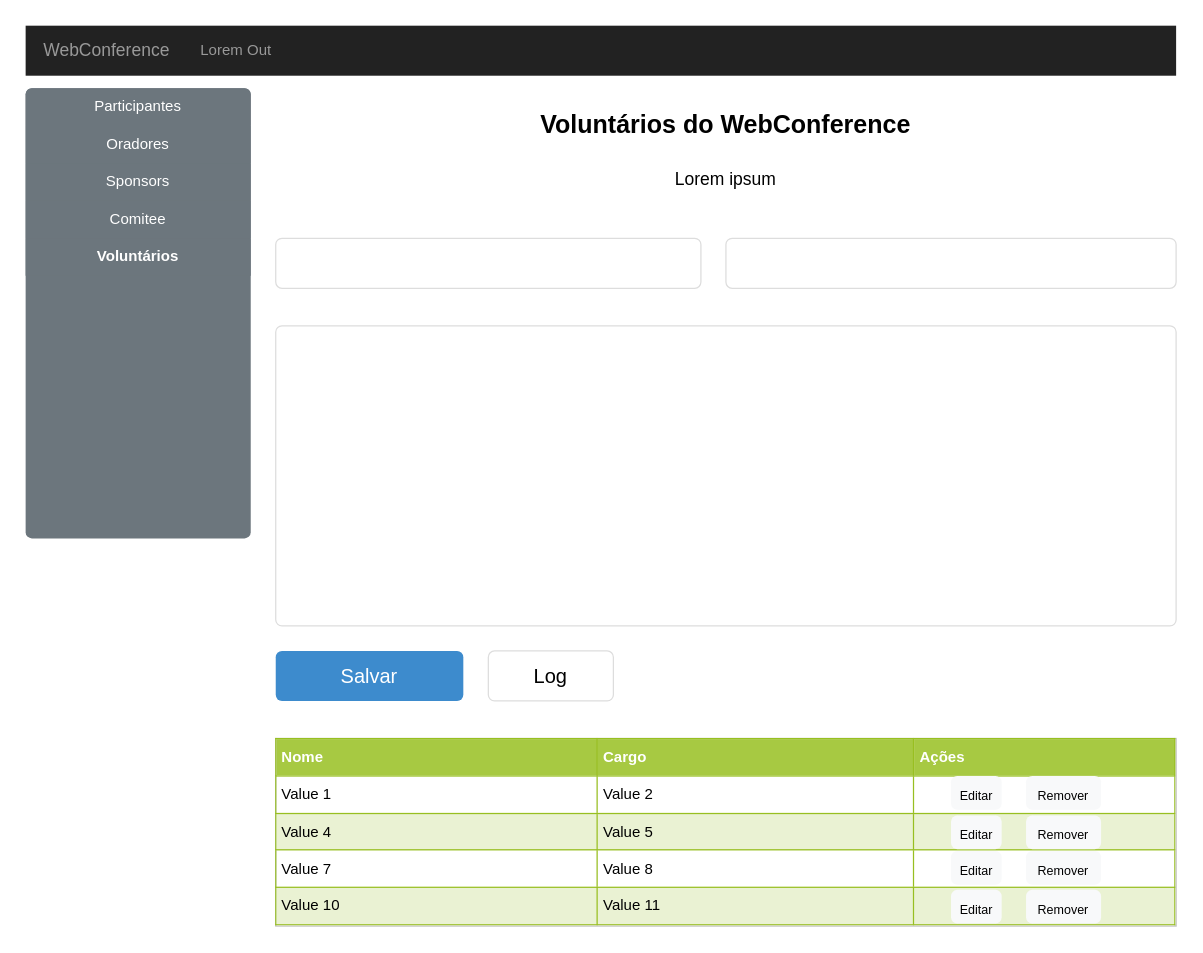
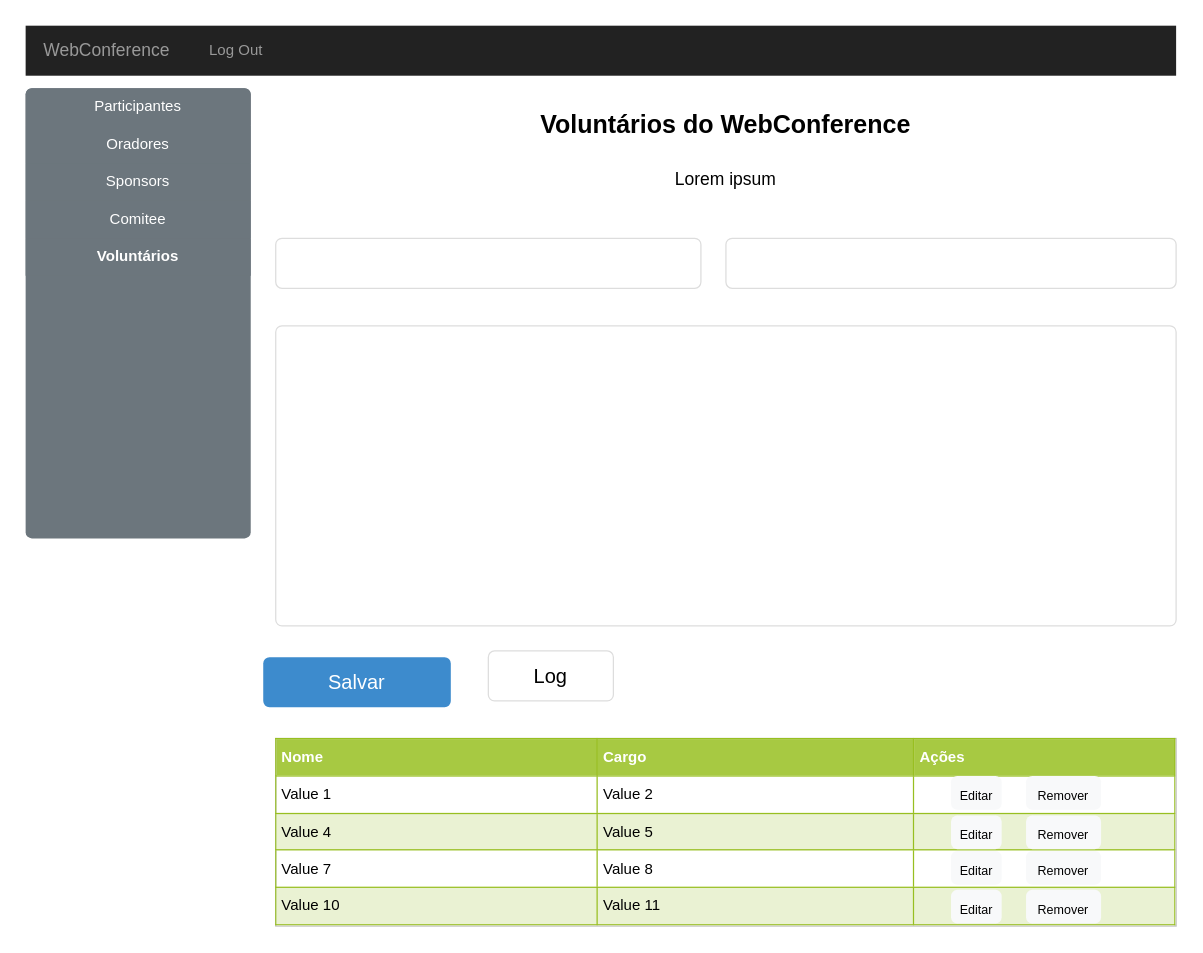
(236, 51) -> (236, 51)
(369, 676) -> (357, 682)
